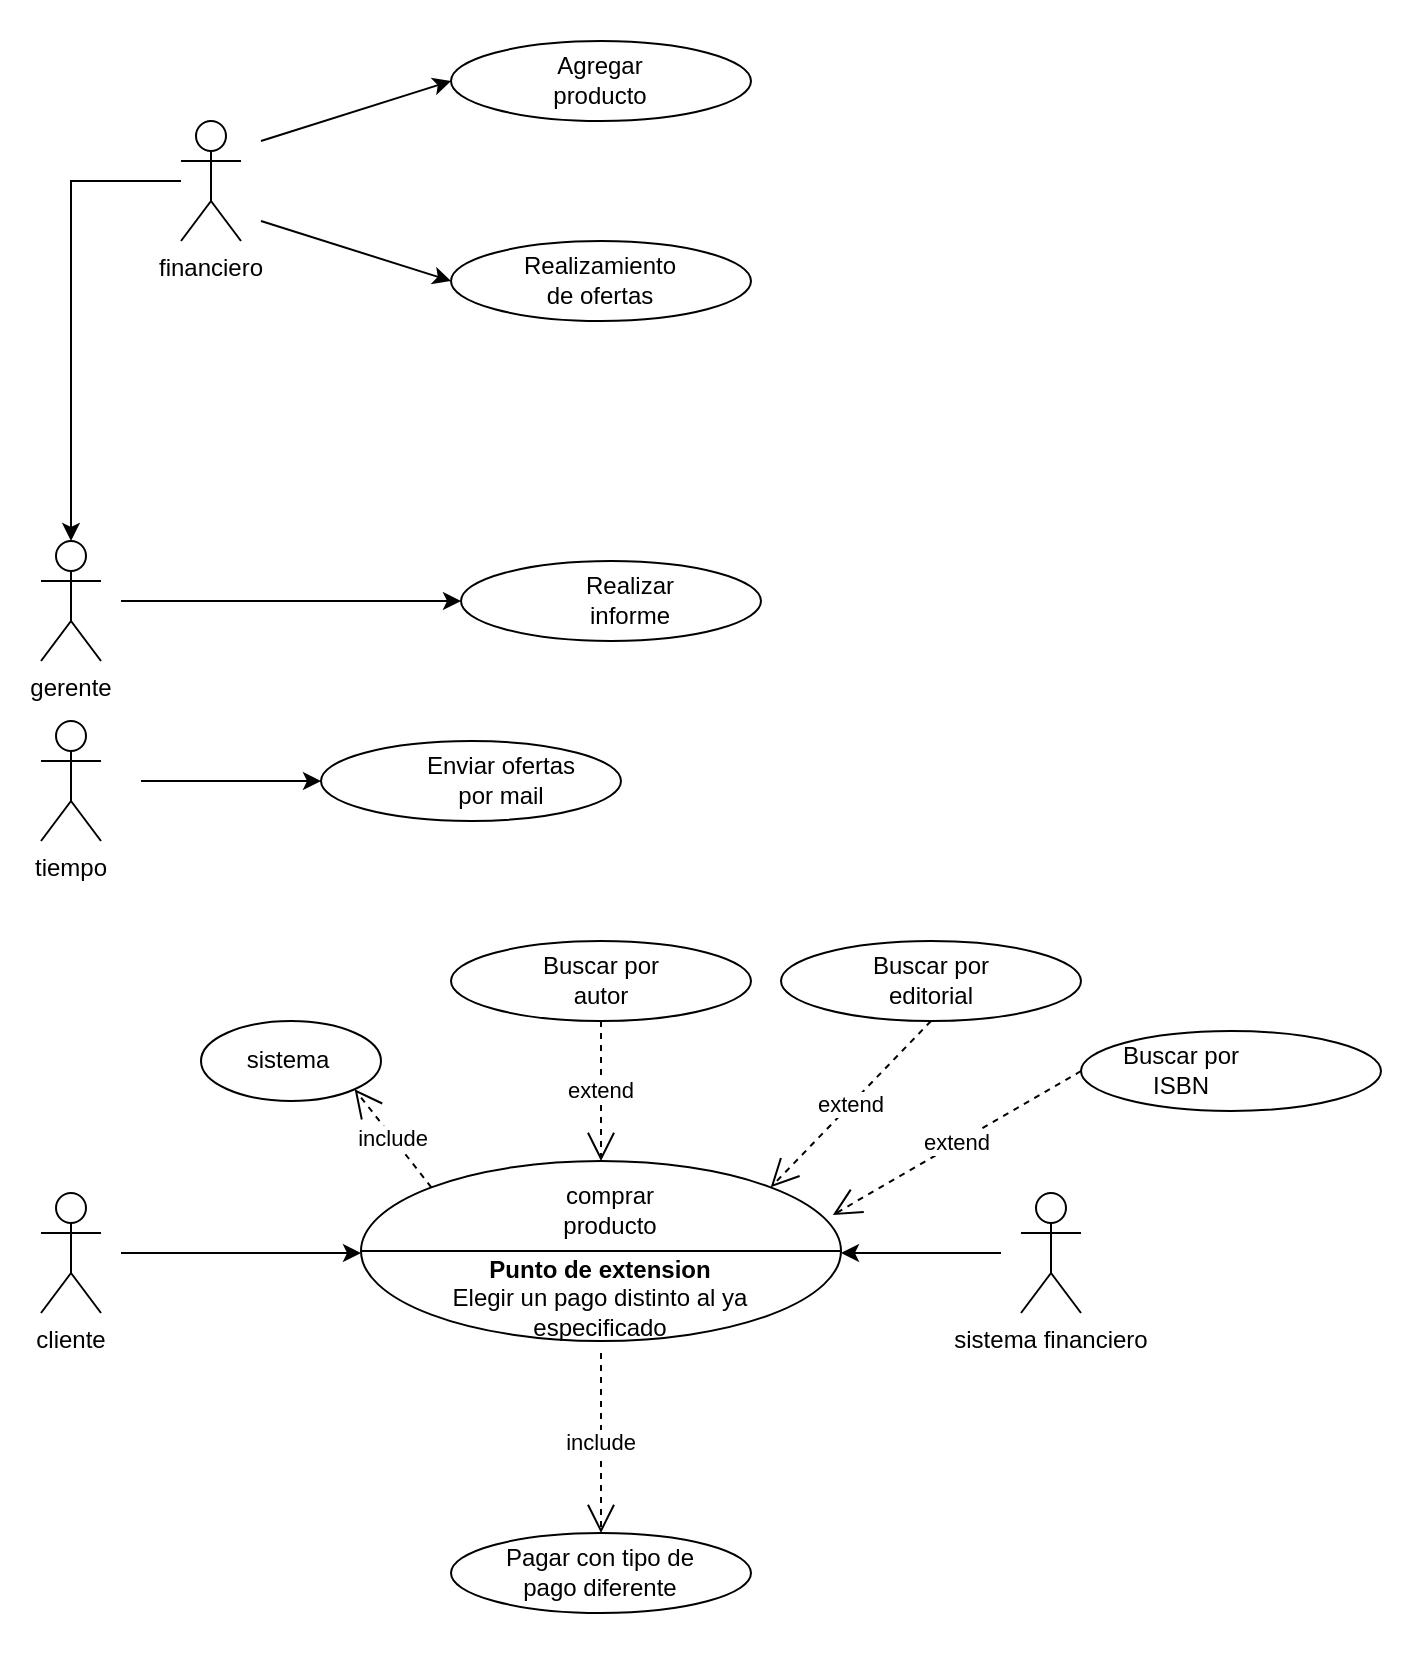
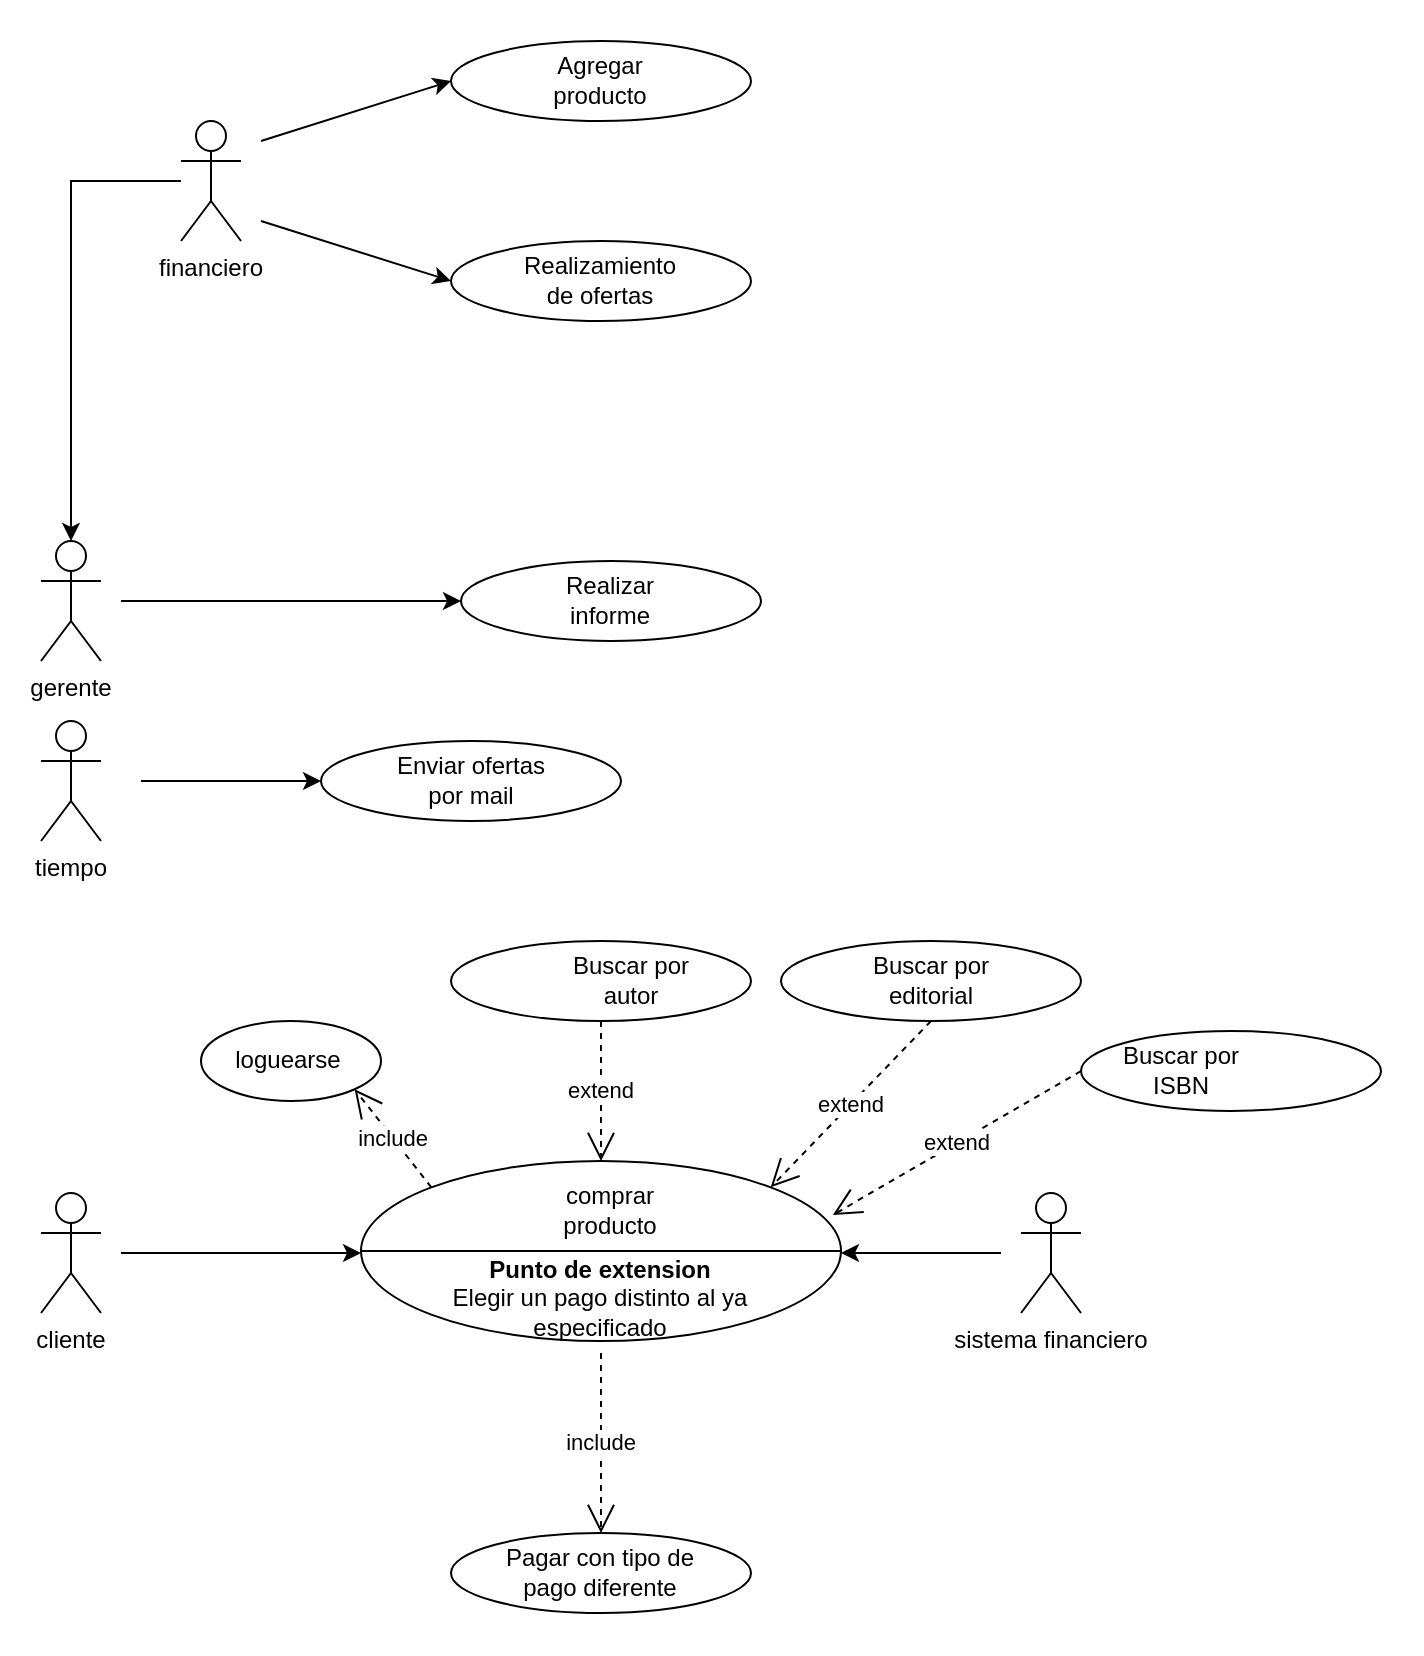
(631, 601) -> (611, 601)
(501, 781) -> (471, 781)
(601, 981) -> (631, 981)
(289, 1061) -> (289, 1061)
